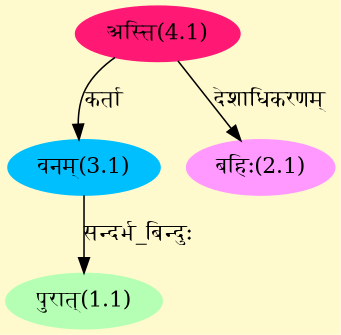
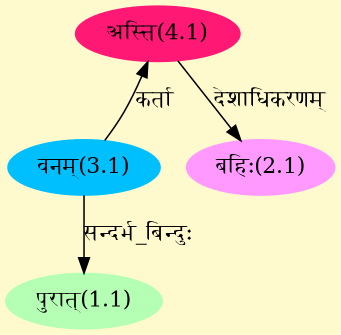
(87, 86) -> (125, 109)
